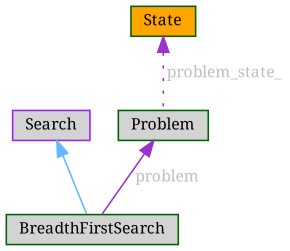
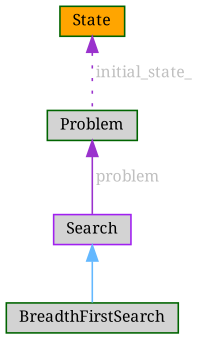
(223, 73) -> (143, 73)
(123, 184) -> (92, 185)
